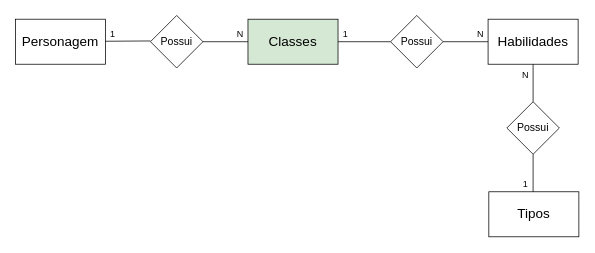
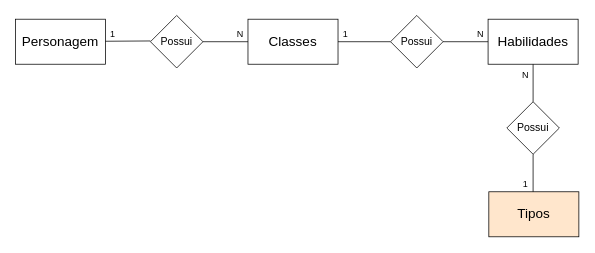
(293, 42) -> (293, 42)
(534, 214) -> (534, 214)
